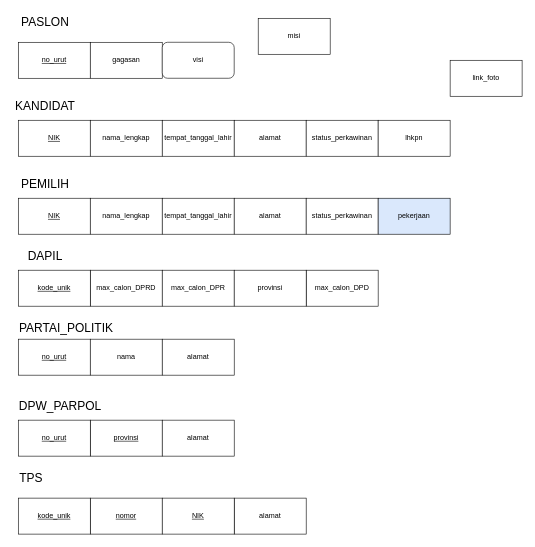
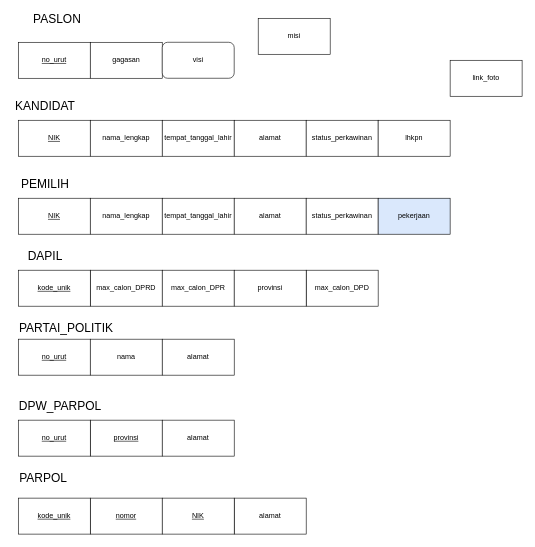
(45, 21) -> (57, 18)
(30, 477) -> (40, 477)
